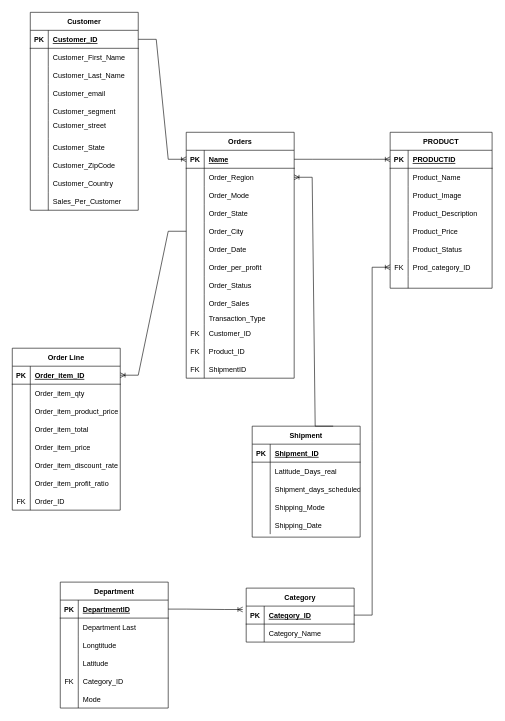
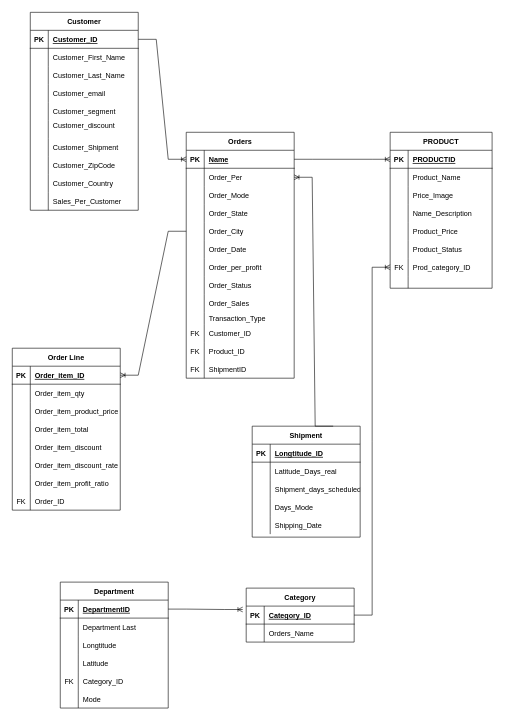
(83, 125) -> (86, 125)
(81, 148) -> (86, 148)
(232, 178) -> (227, 178)
(439, 196) -> (434, 196)
(449, 214) -> (443, 214)
(65, 448) -> (71, 448)
(296, 454) -> (300, 454)
(299, 508) -> (293, 508)
(295, 634) -> (291, 634)
